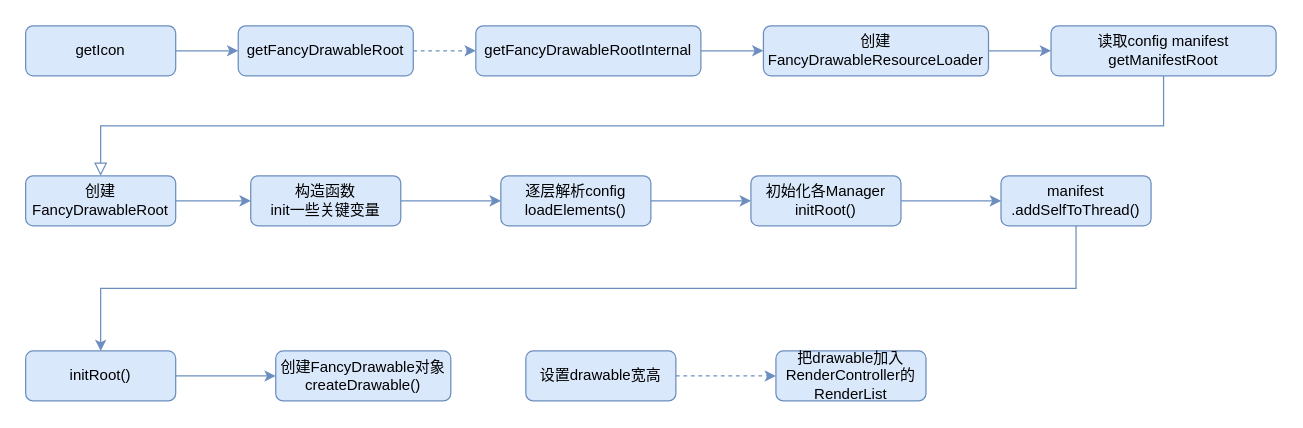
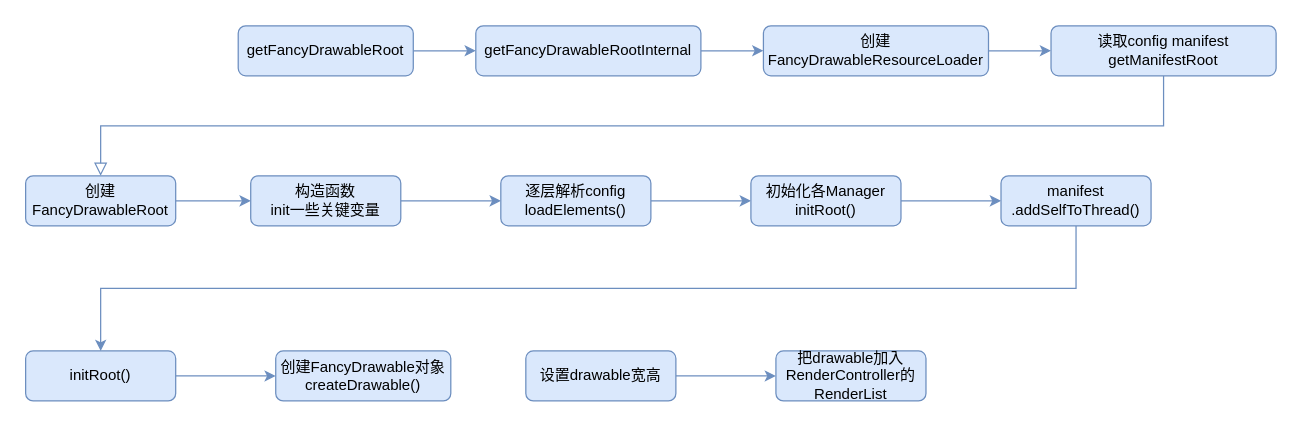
(101, 51) -> none
(203, 51) -> none
(440, 51) -> (440, 51)
(722, 376) -> (722, 376)
